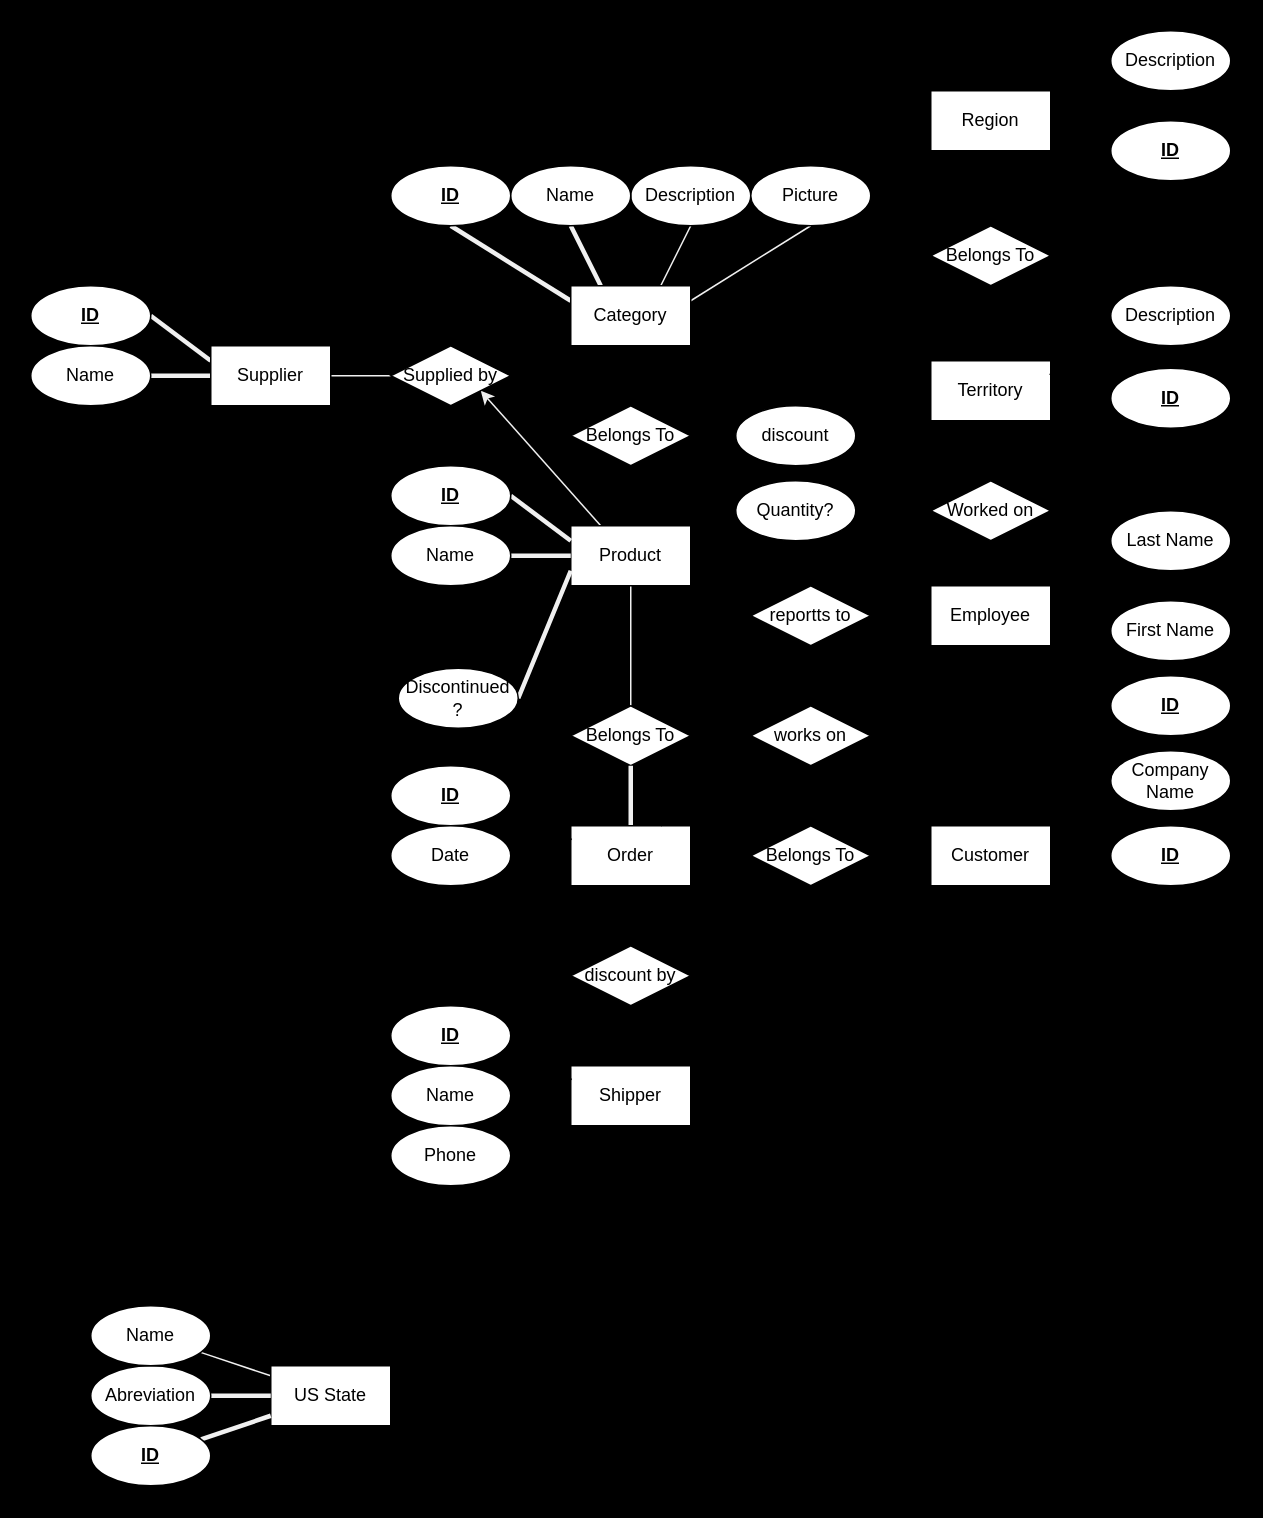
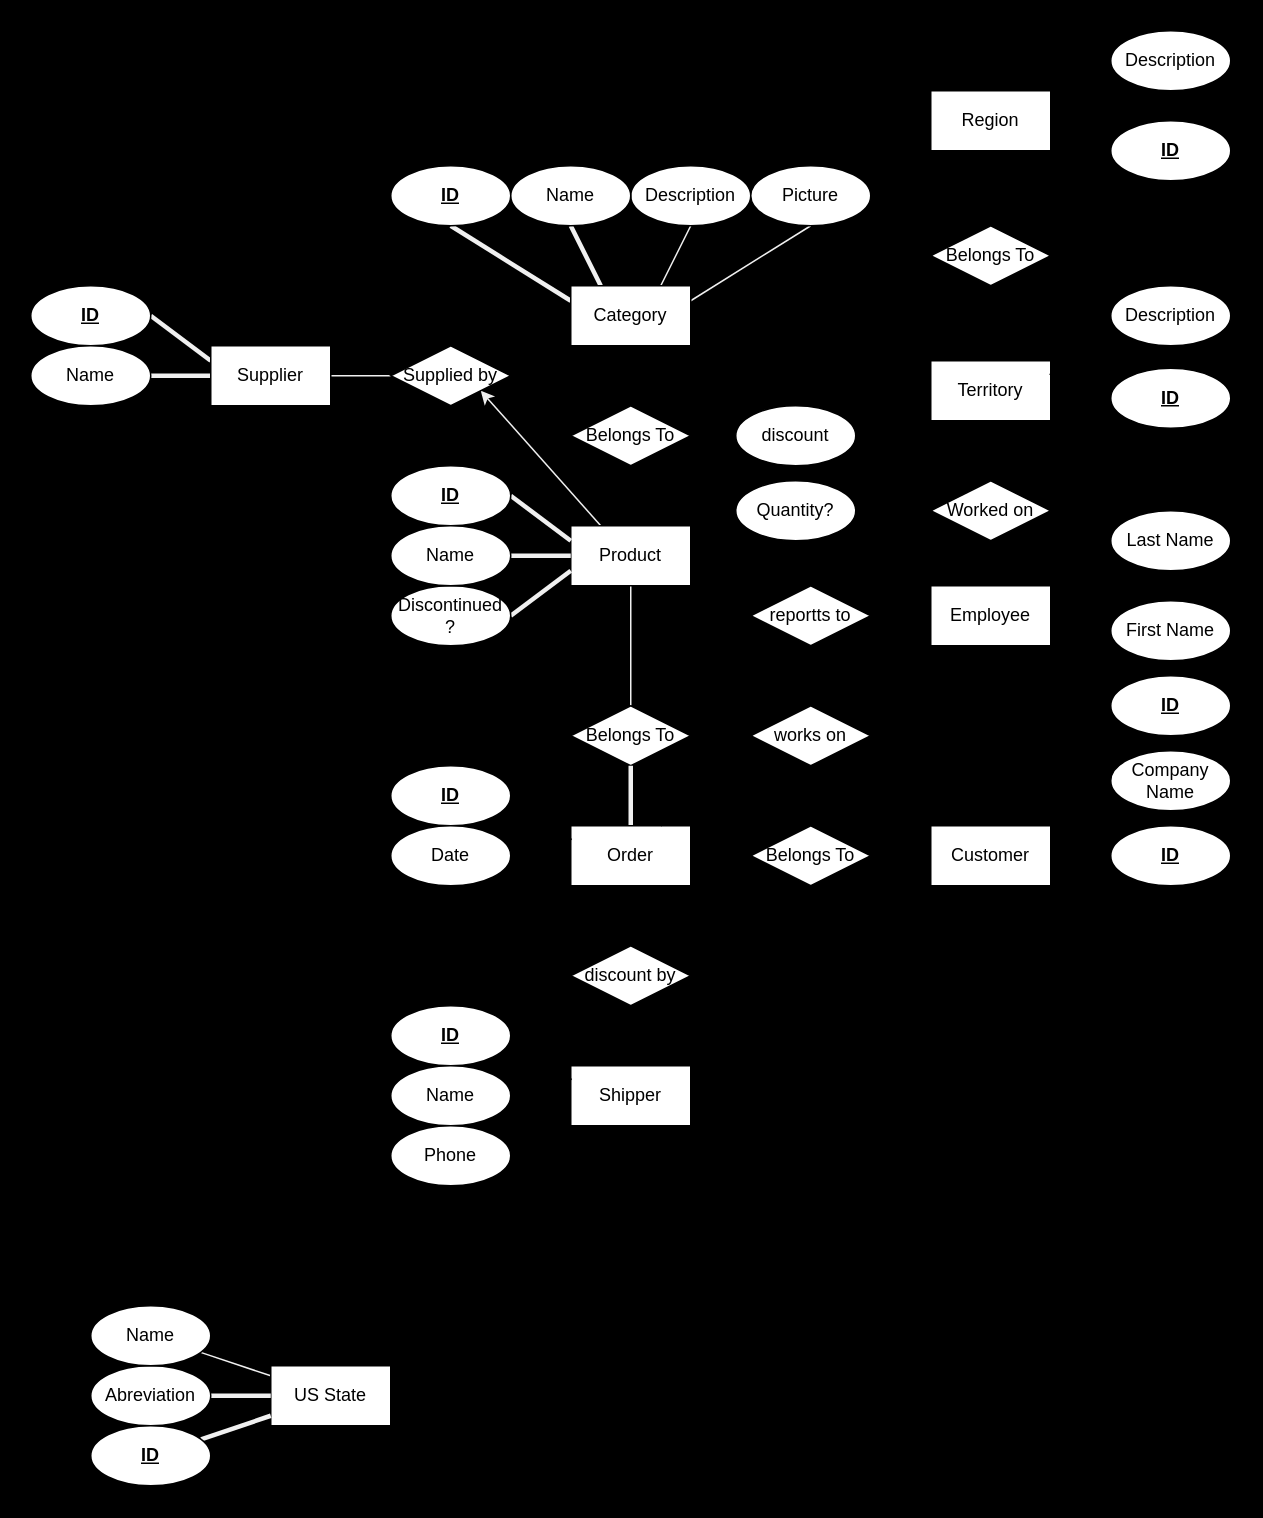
(458, 698) -> (451, 616)
